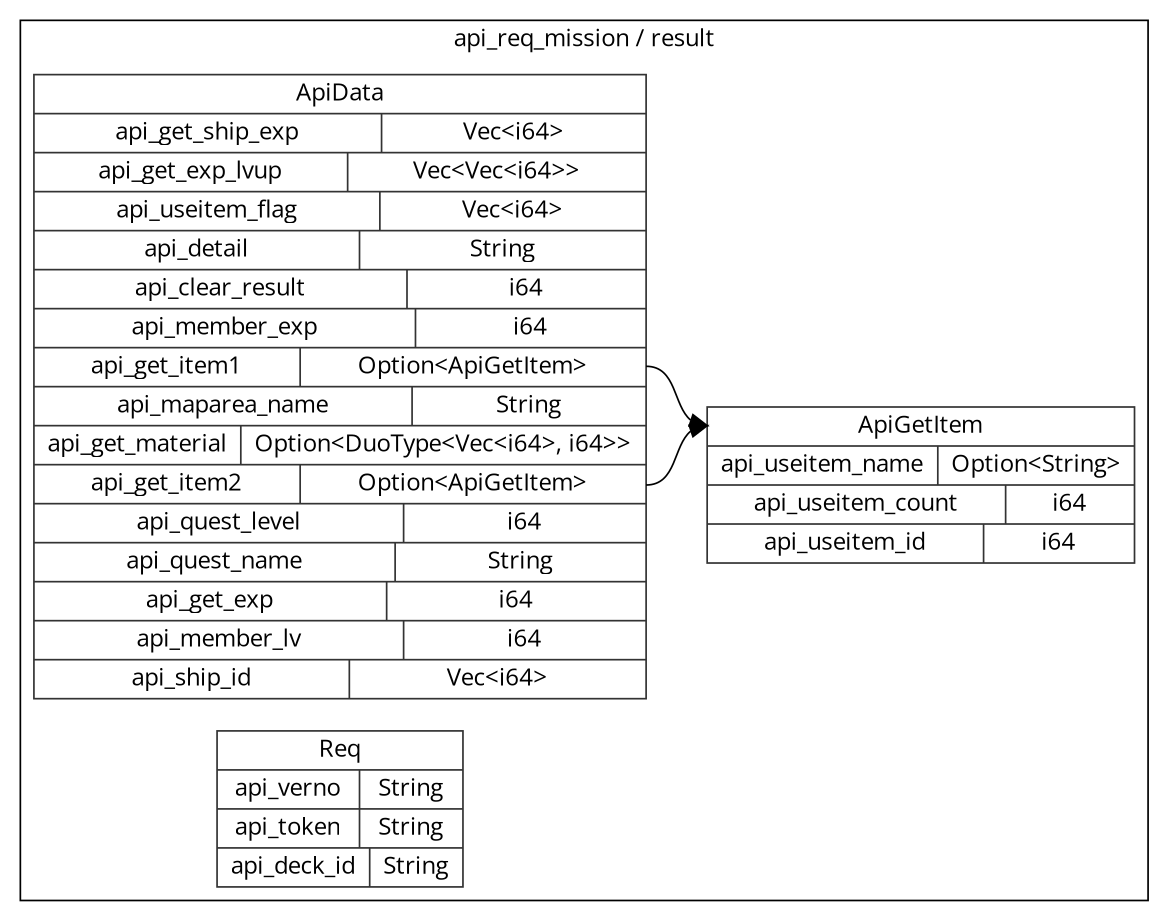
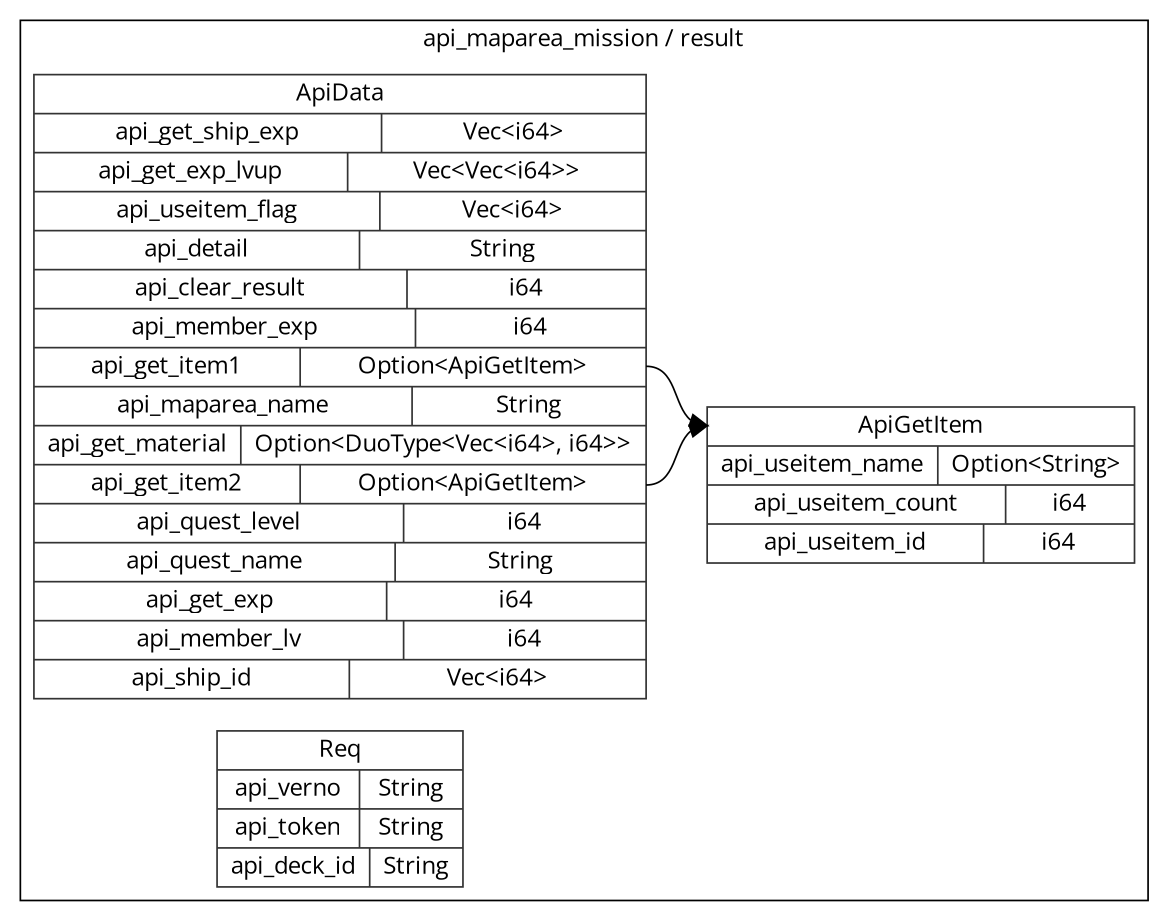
(584, 40) -> (584, 40)
